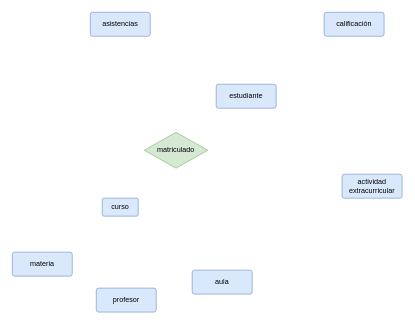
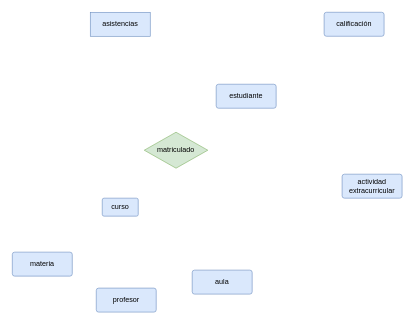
(120, 24) -> (120, 24)
